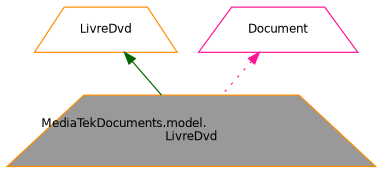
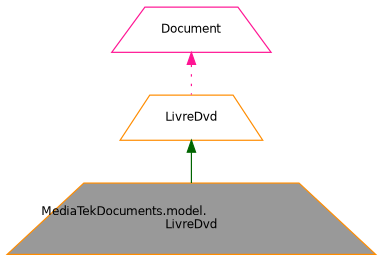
(237, 78) -> (191, 80)
